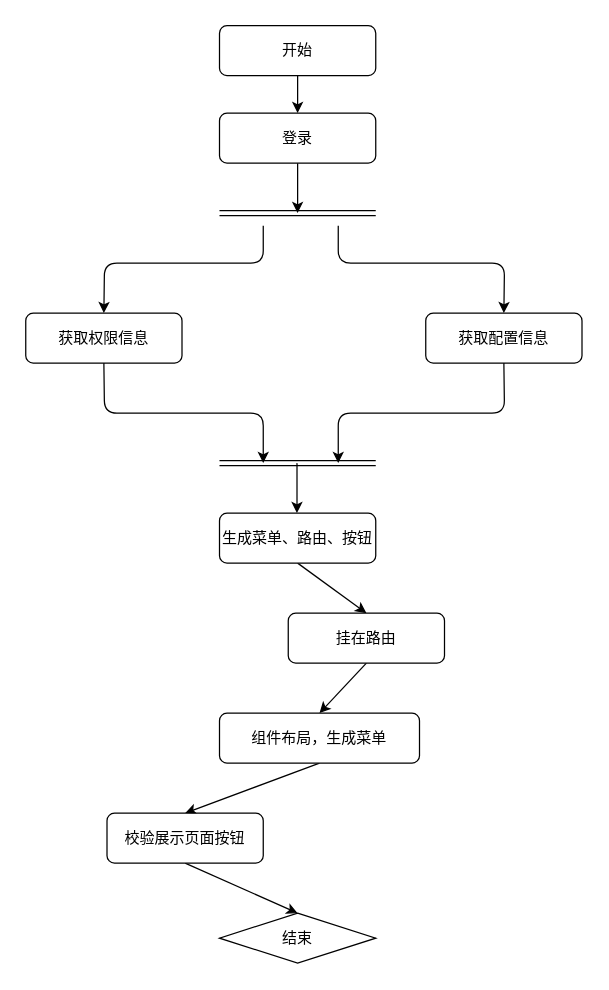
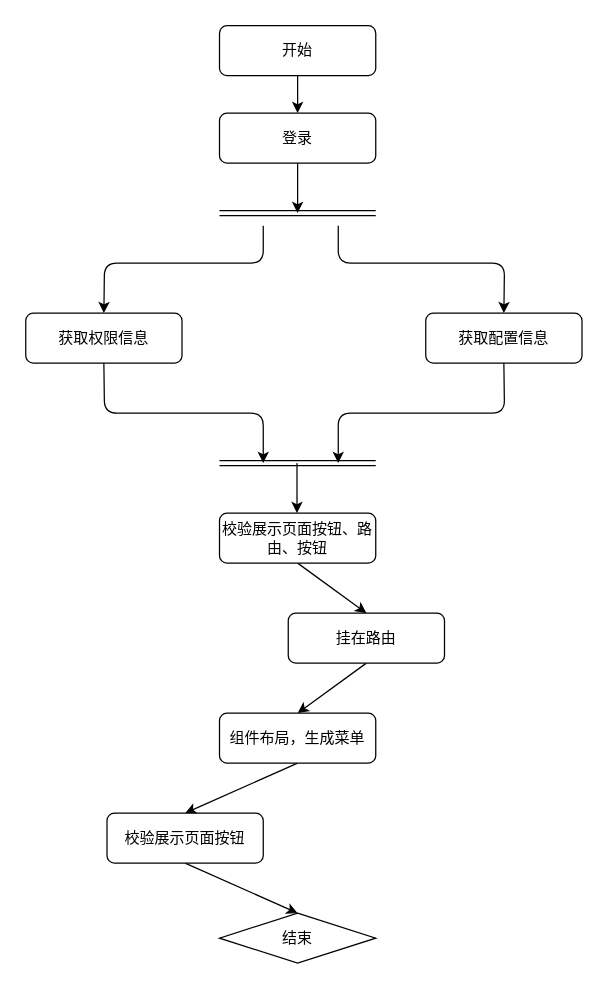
(298, 538) -> (298, 538)
(319, 738) -> (298, 738)
